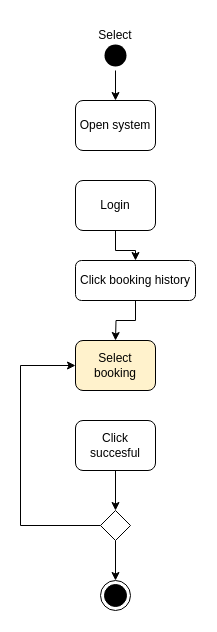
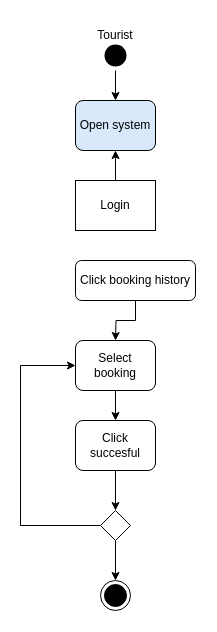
(116, 36) -> (116, 36)
(116, 126) -> (116, 126)
(116, 206) -> (116, 206)
(117, 251) -> (116, 162)
(116, 366) -> (116, 366)
none -> (116, 410)
